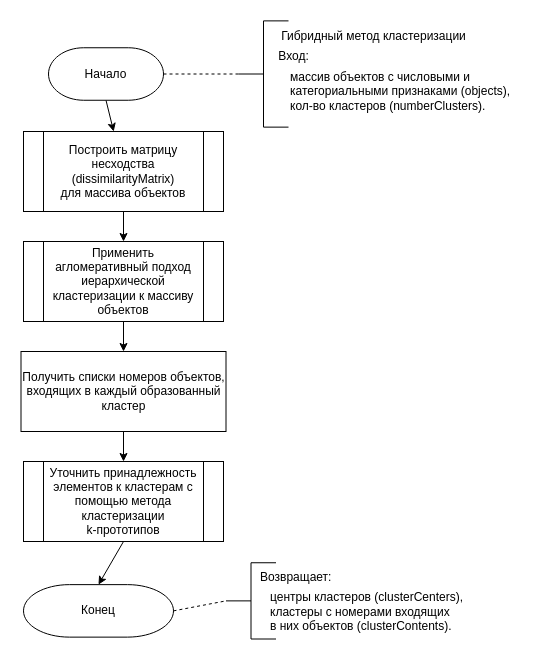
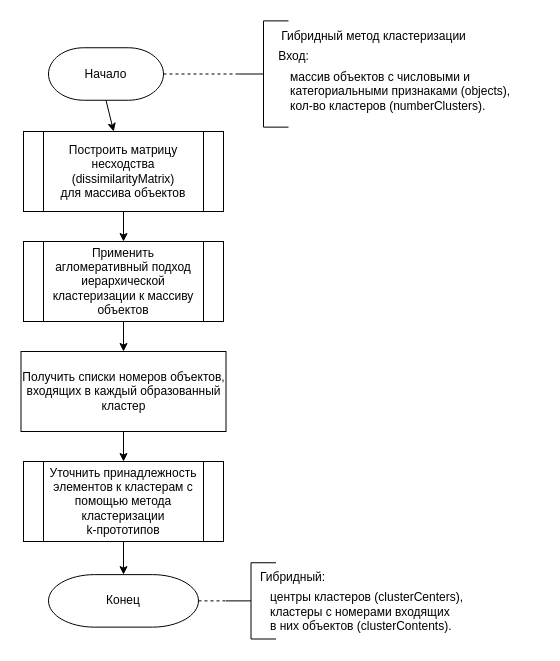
(296, 578) -> (293, 578)
(99, 611) -> (124, 601)
